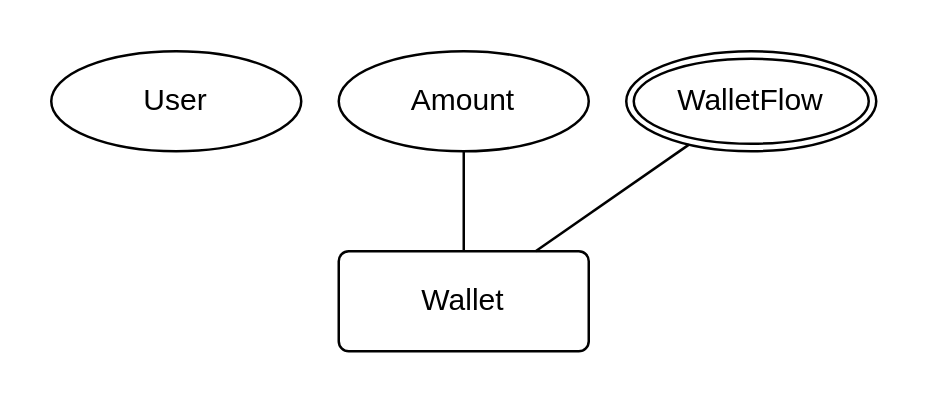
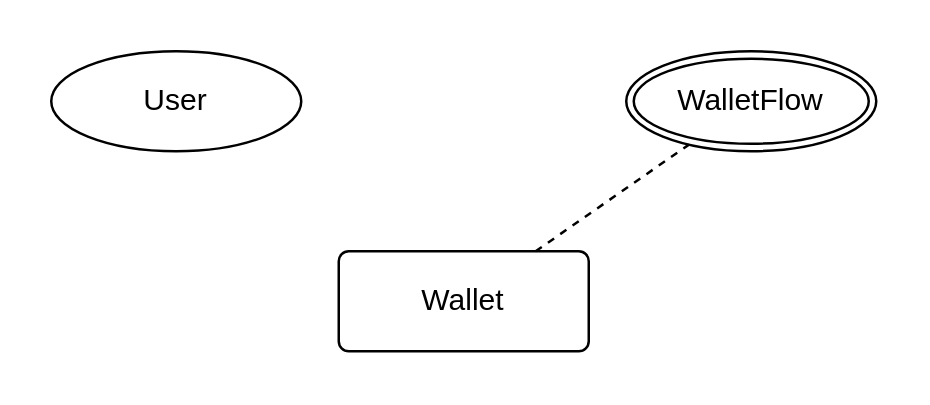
(464, 101) -> none
(611, 198) -> (611, 198)
(464, 201) -> none
